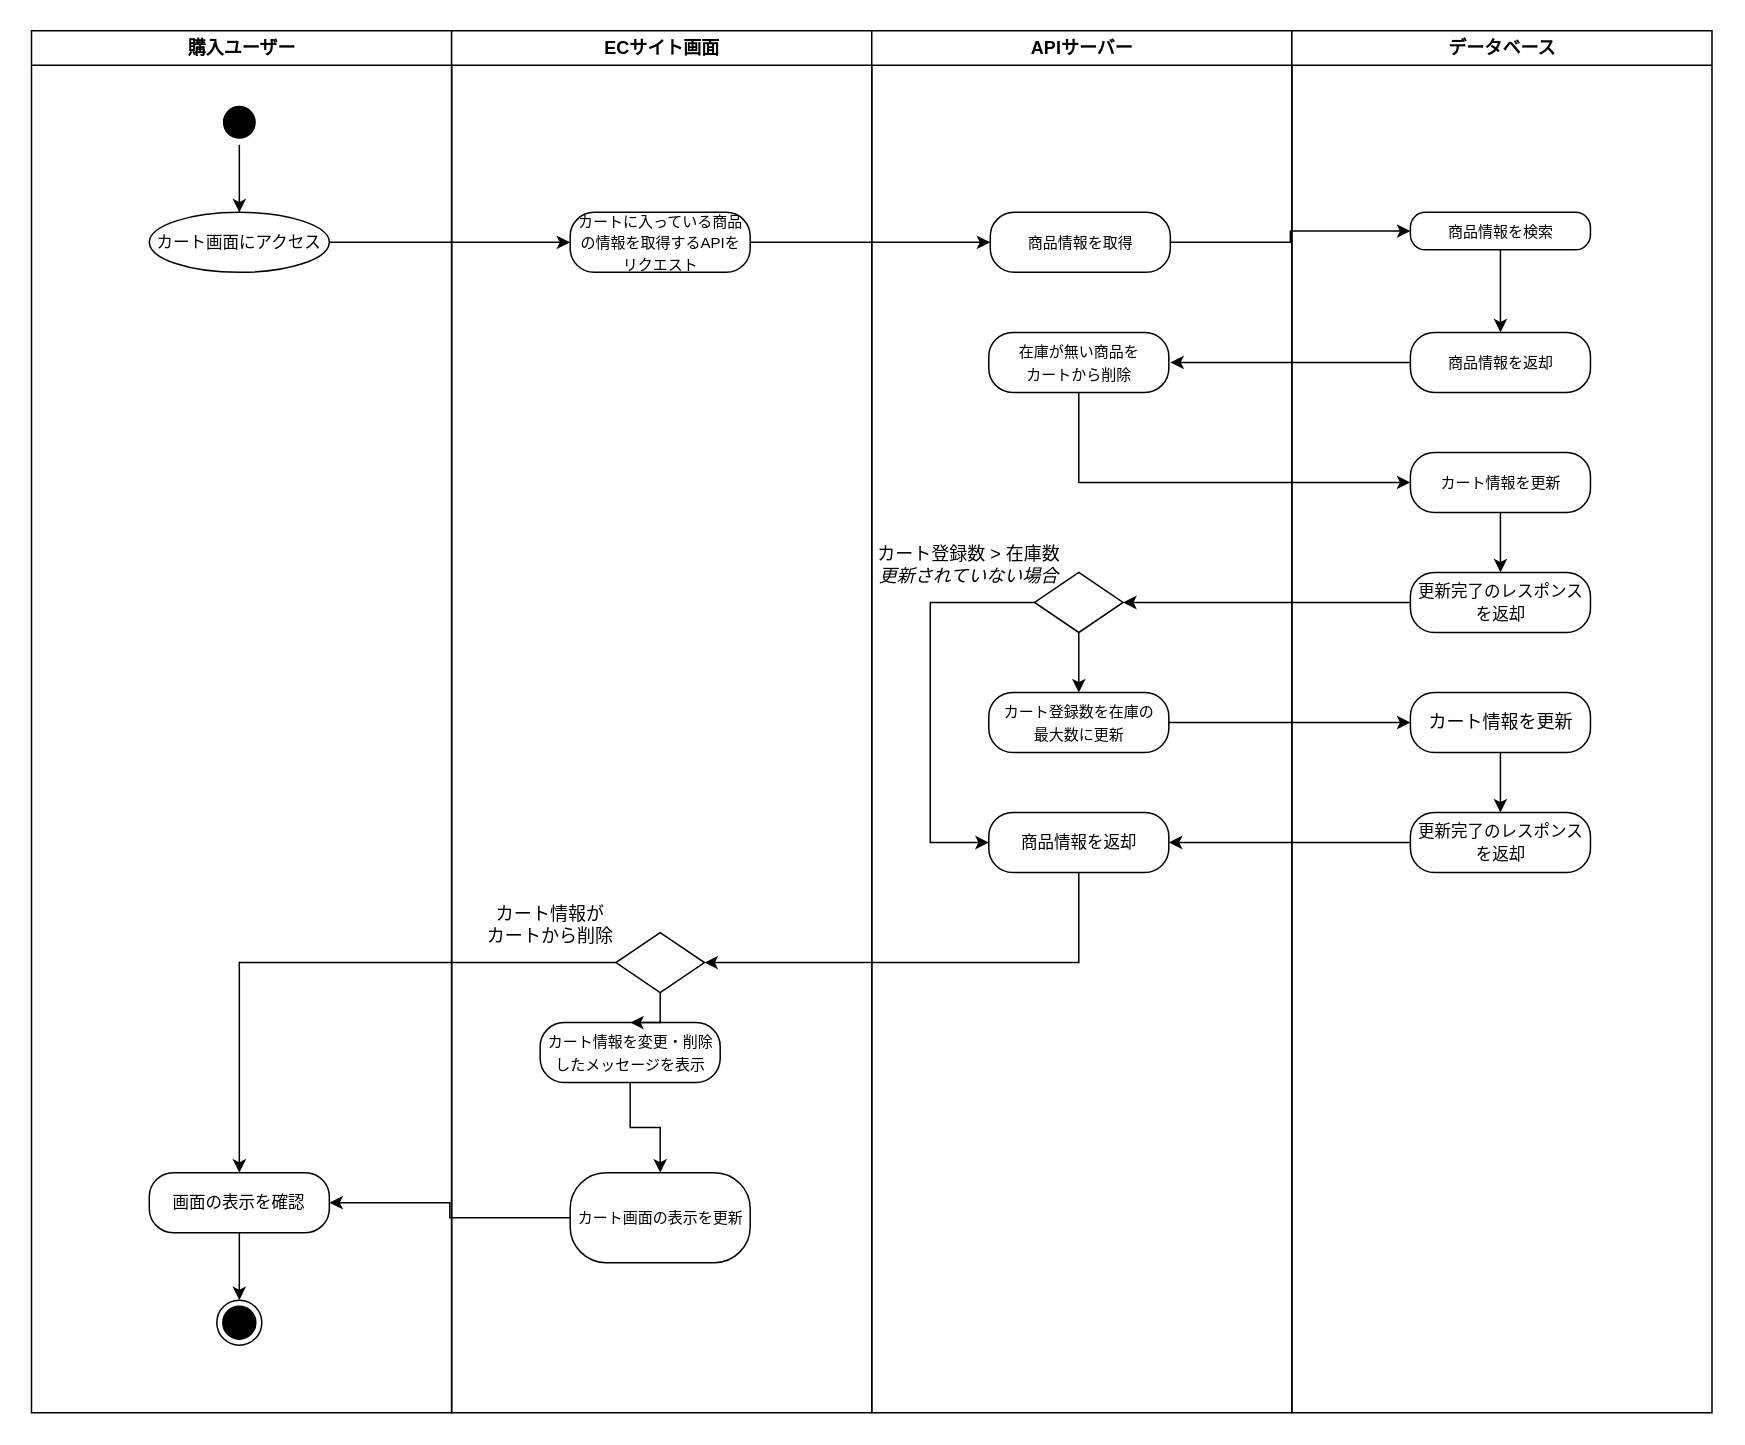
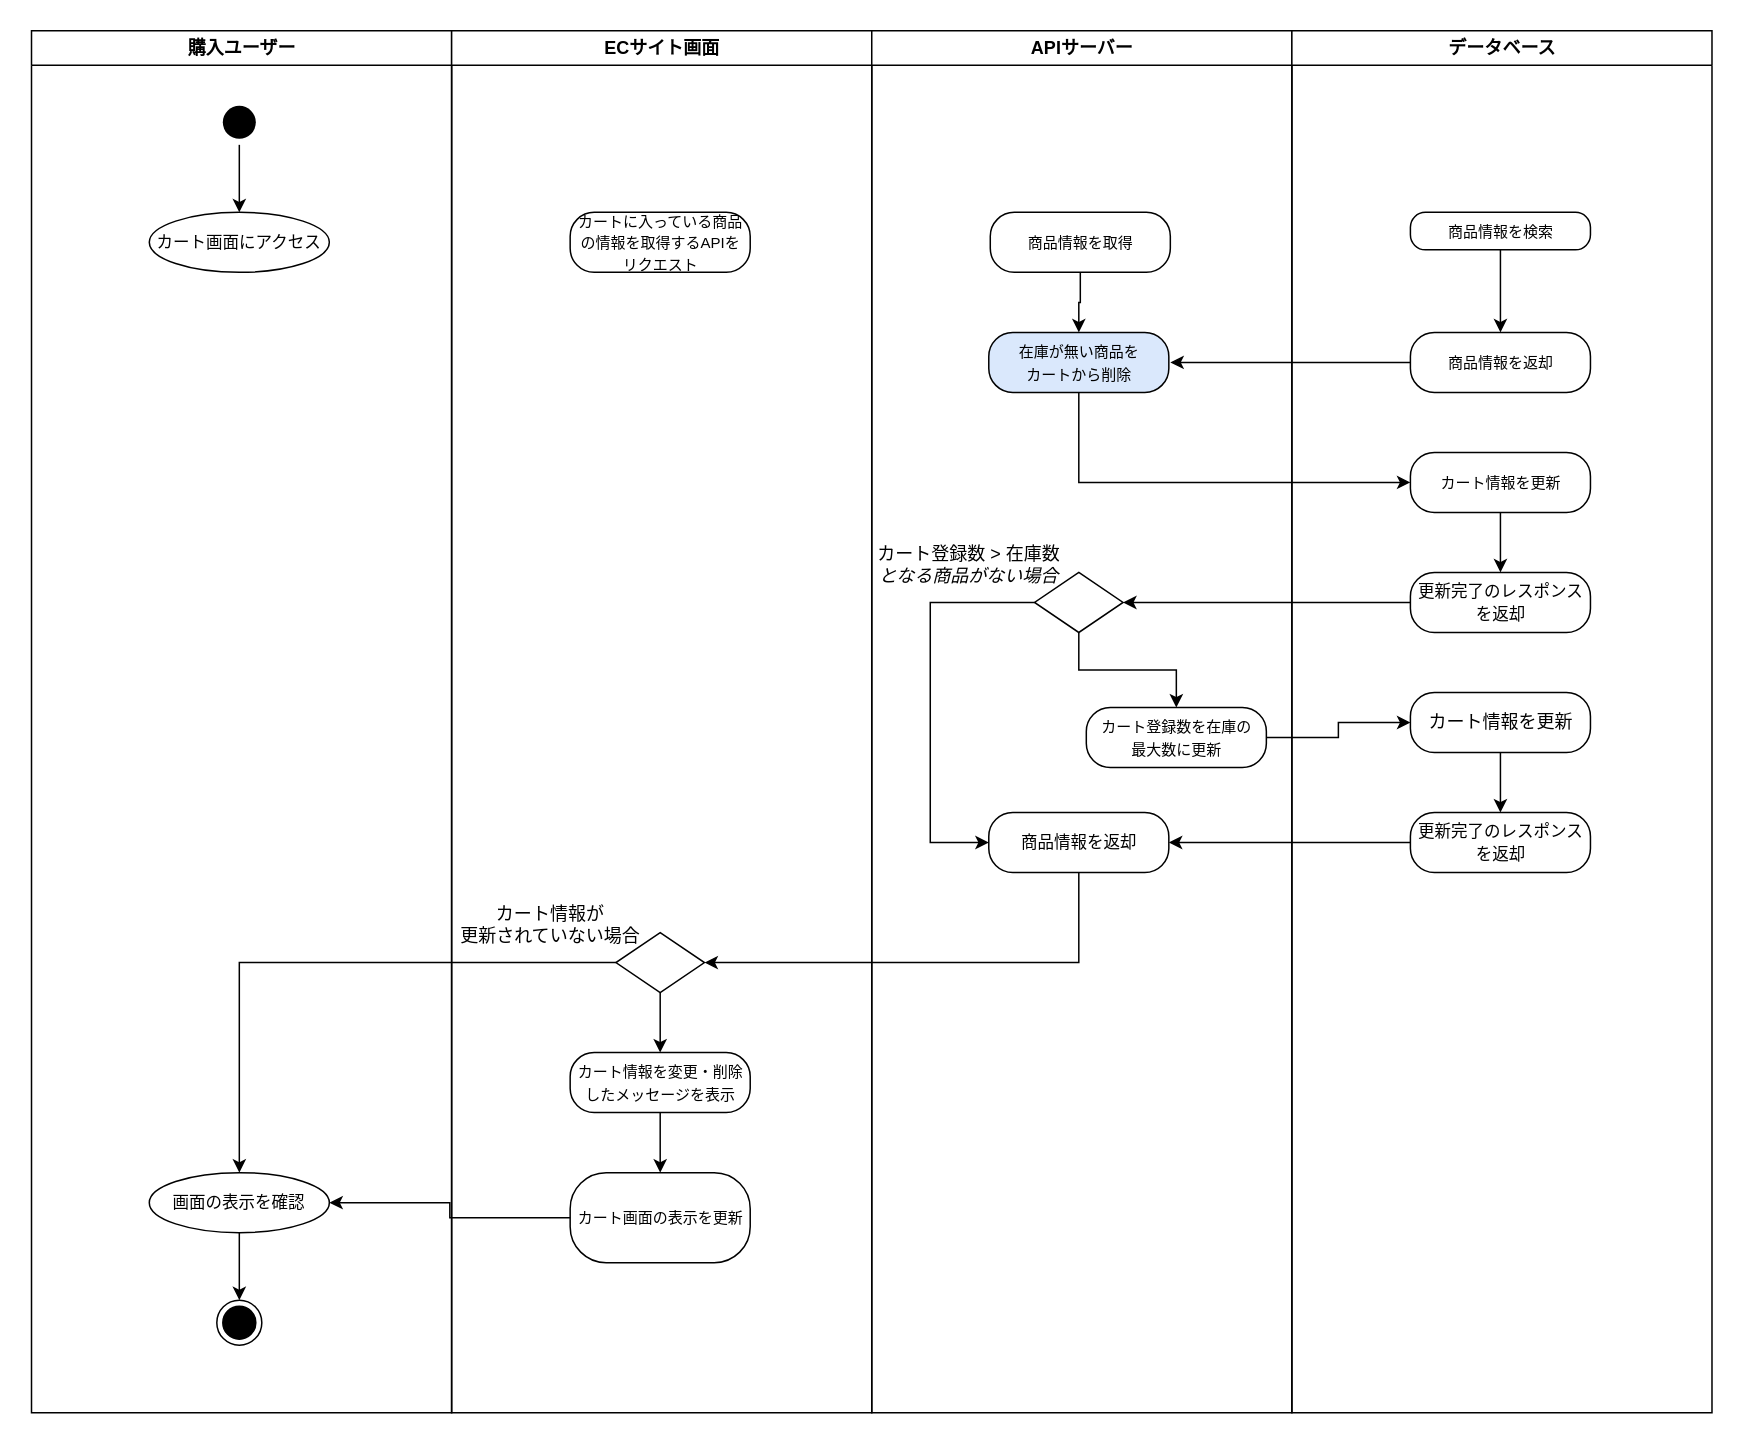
(444, 242) -> none
(865, 242) -> none
(1229, 242) -> (1080, 297)
(1079, 362) -> (1079, 362)
(969, 565) -> (969, 565)
(1079, 722) -> (1176, 737)
(551, 925) -> (551, 925)
(630, 1052) -> (660, 1082)
(239, 1202) -> (239, 1202)
